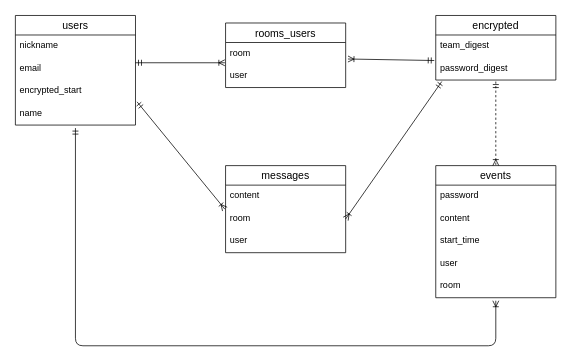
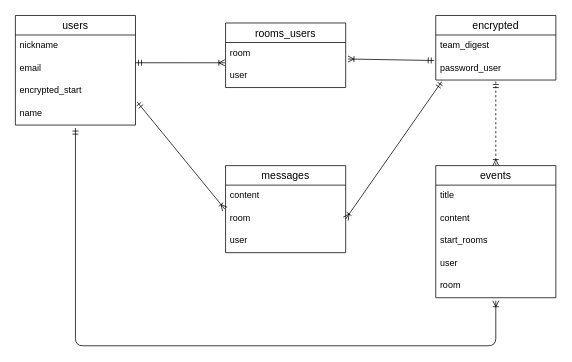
(476, 68) -> (472, 68)
(460, 195) -> (450, 195)
(464, 240) -> (467, 240)
